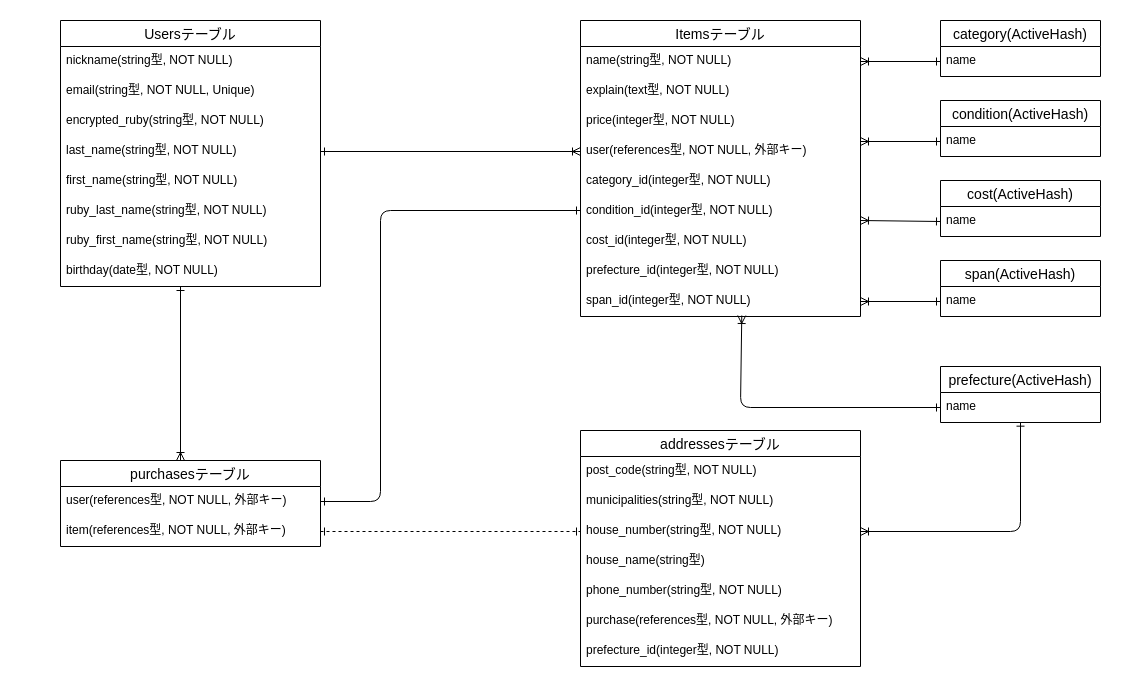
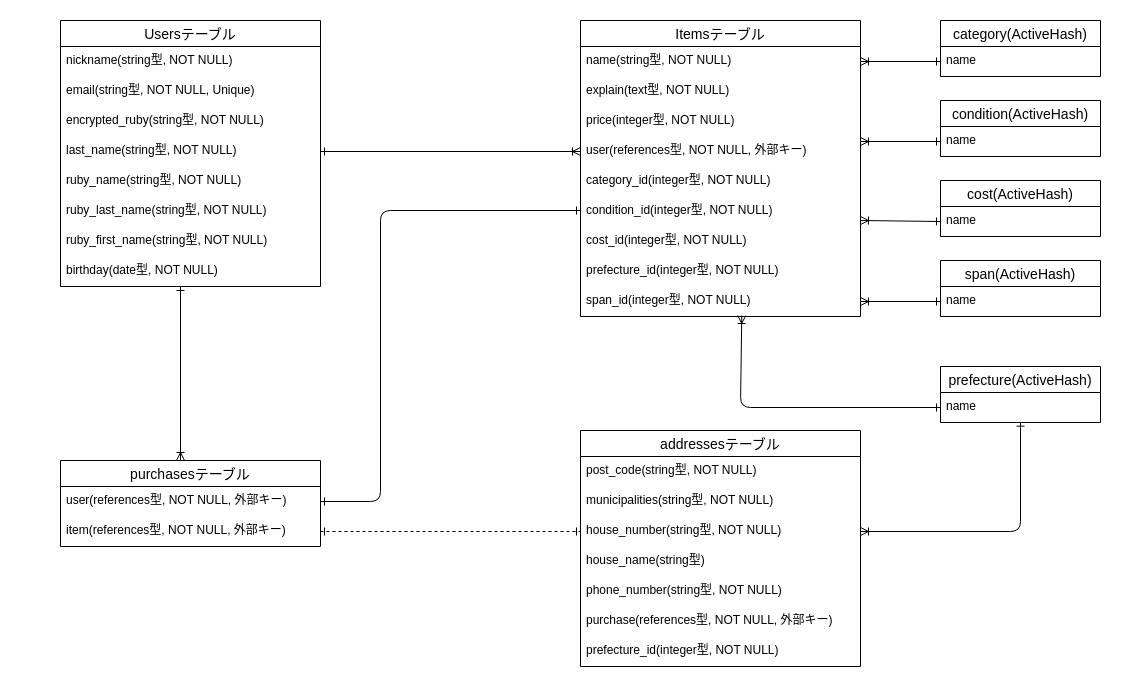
(158, 180) -> (156, 180)
